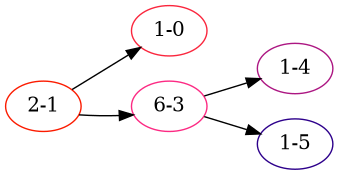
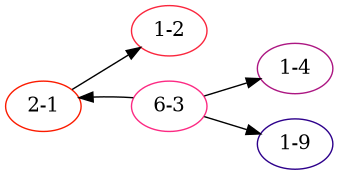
(169, 31) -> (169, 31)
(99, 116) -> (113, 97)
(295, 144) -> (295, 144)
